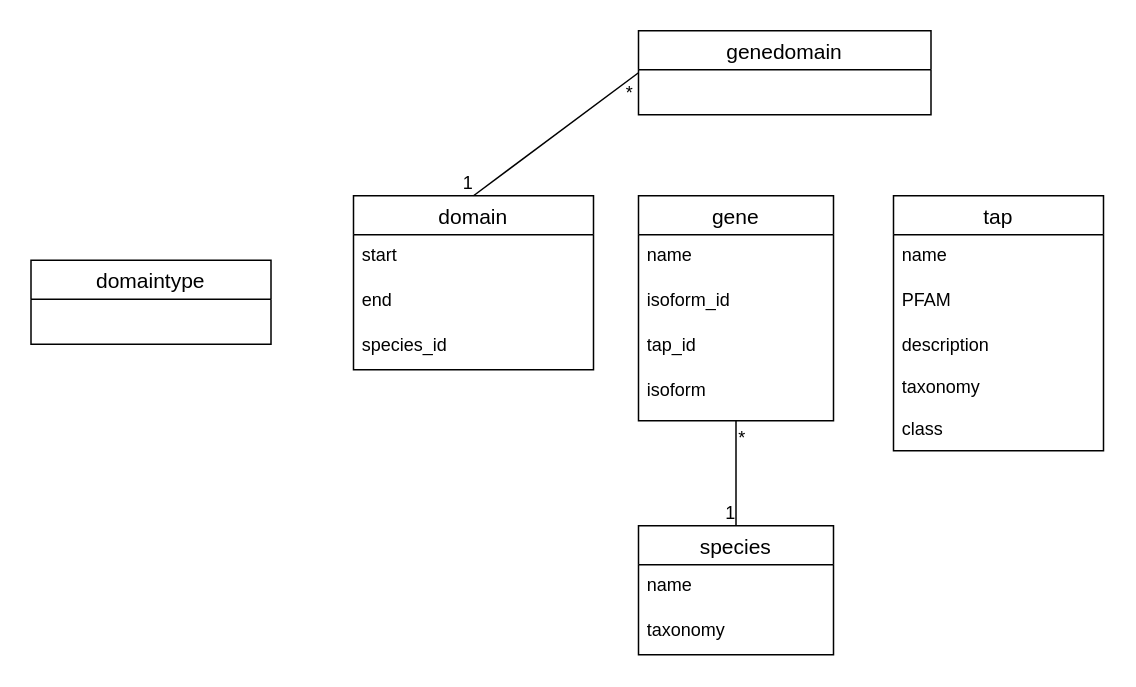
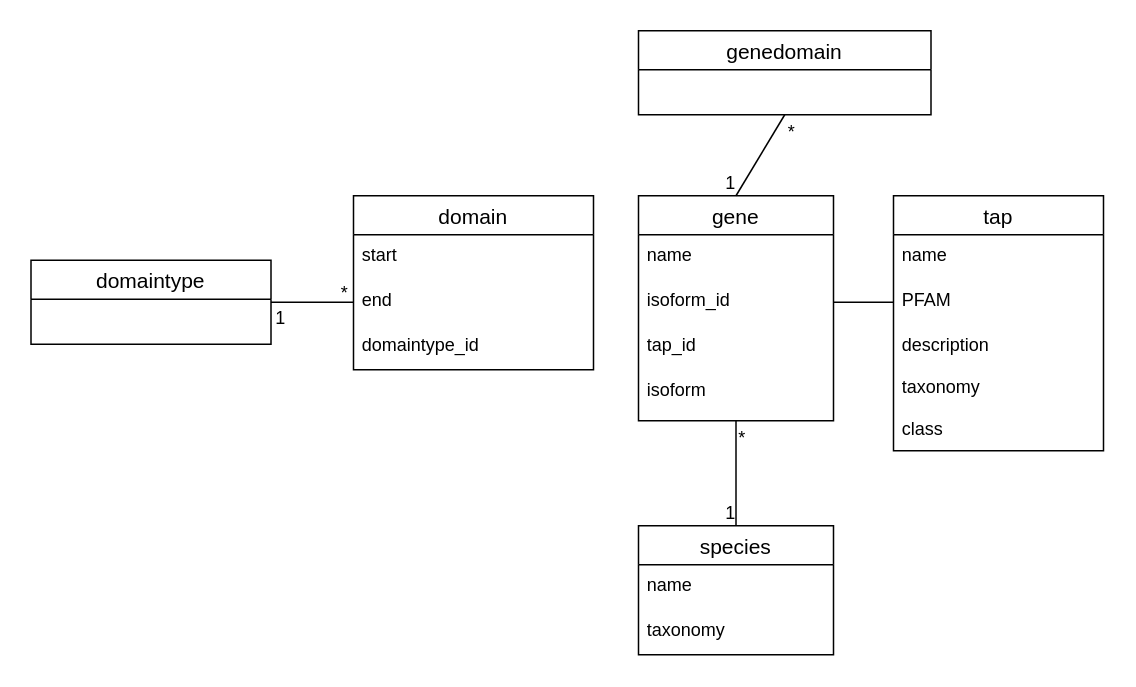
(555, 135) -> none
none -> (760, 156)
none -> (312, 302)
none -> (863, 302)
(407, 345) -> (422, 345)
